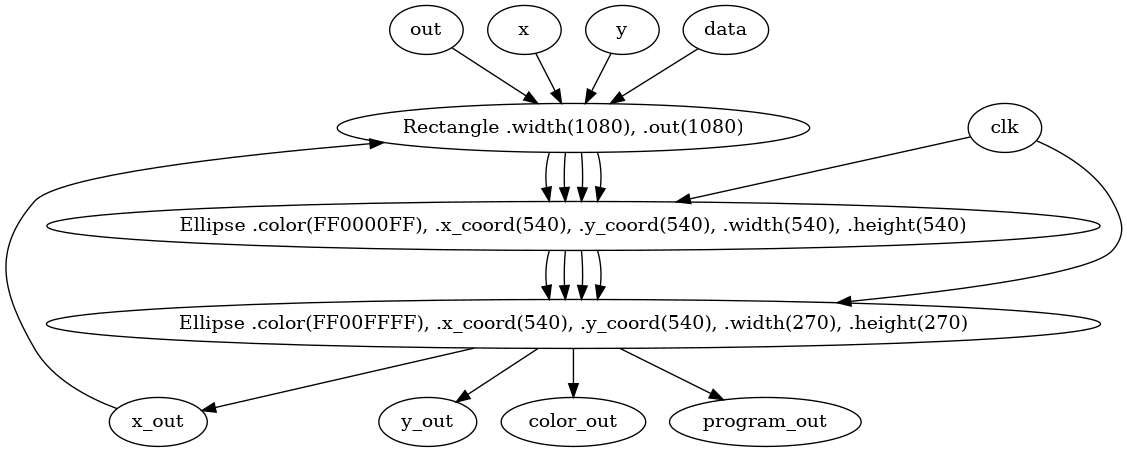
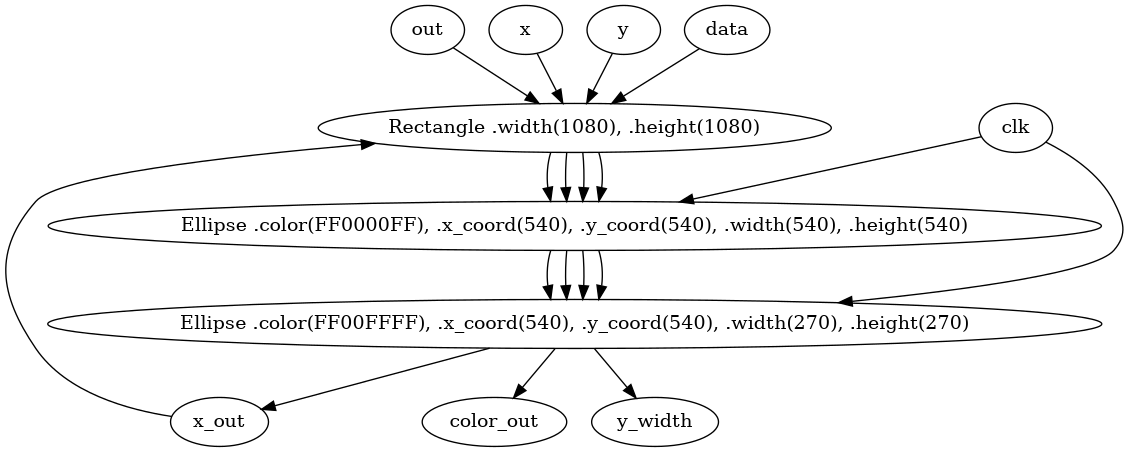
(573, 128) -> (575, 128)
(428, 422) -> (655, 422)
(765, 422) -> none
